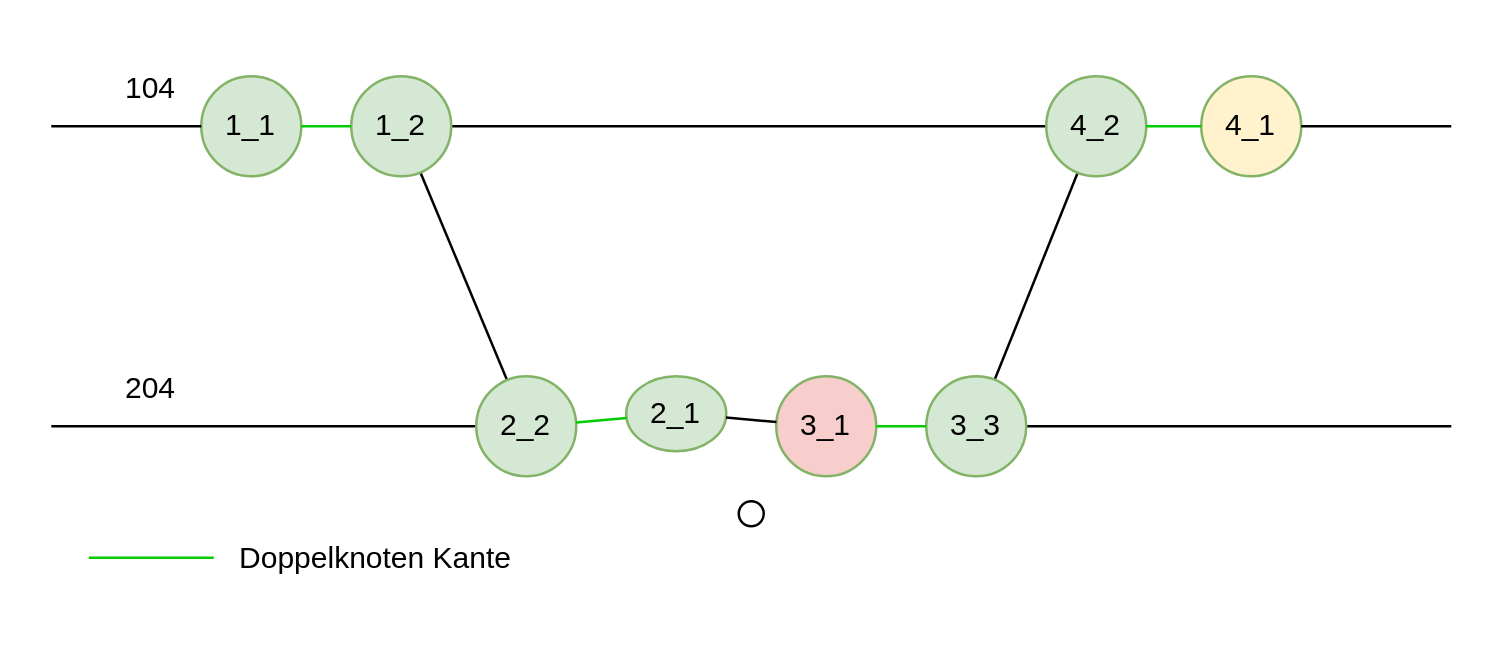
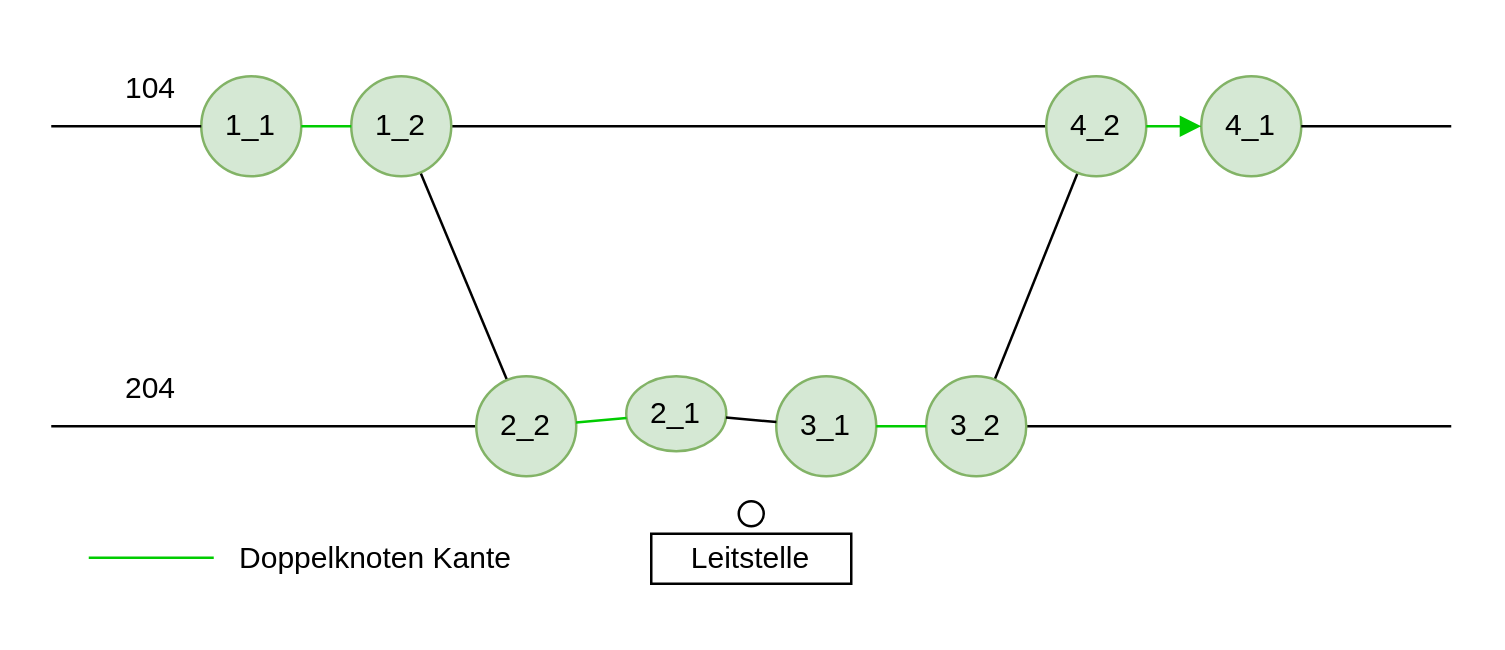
(1188, 126) -> (1179, 126)
(1251, 126) -> (1251, 126)
(826, 426) -> (826, 426)
(976, 426) -> (976, 426)
none -> (751, 559)
